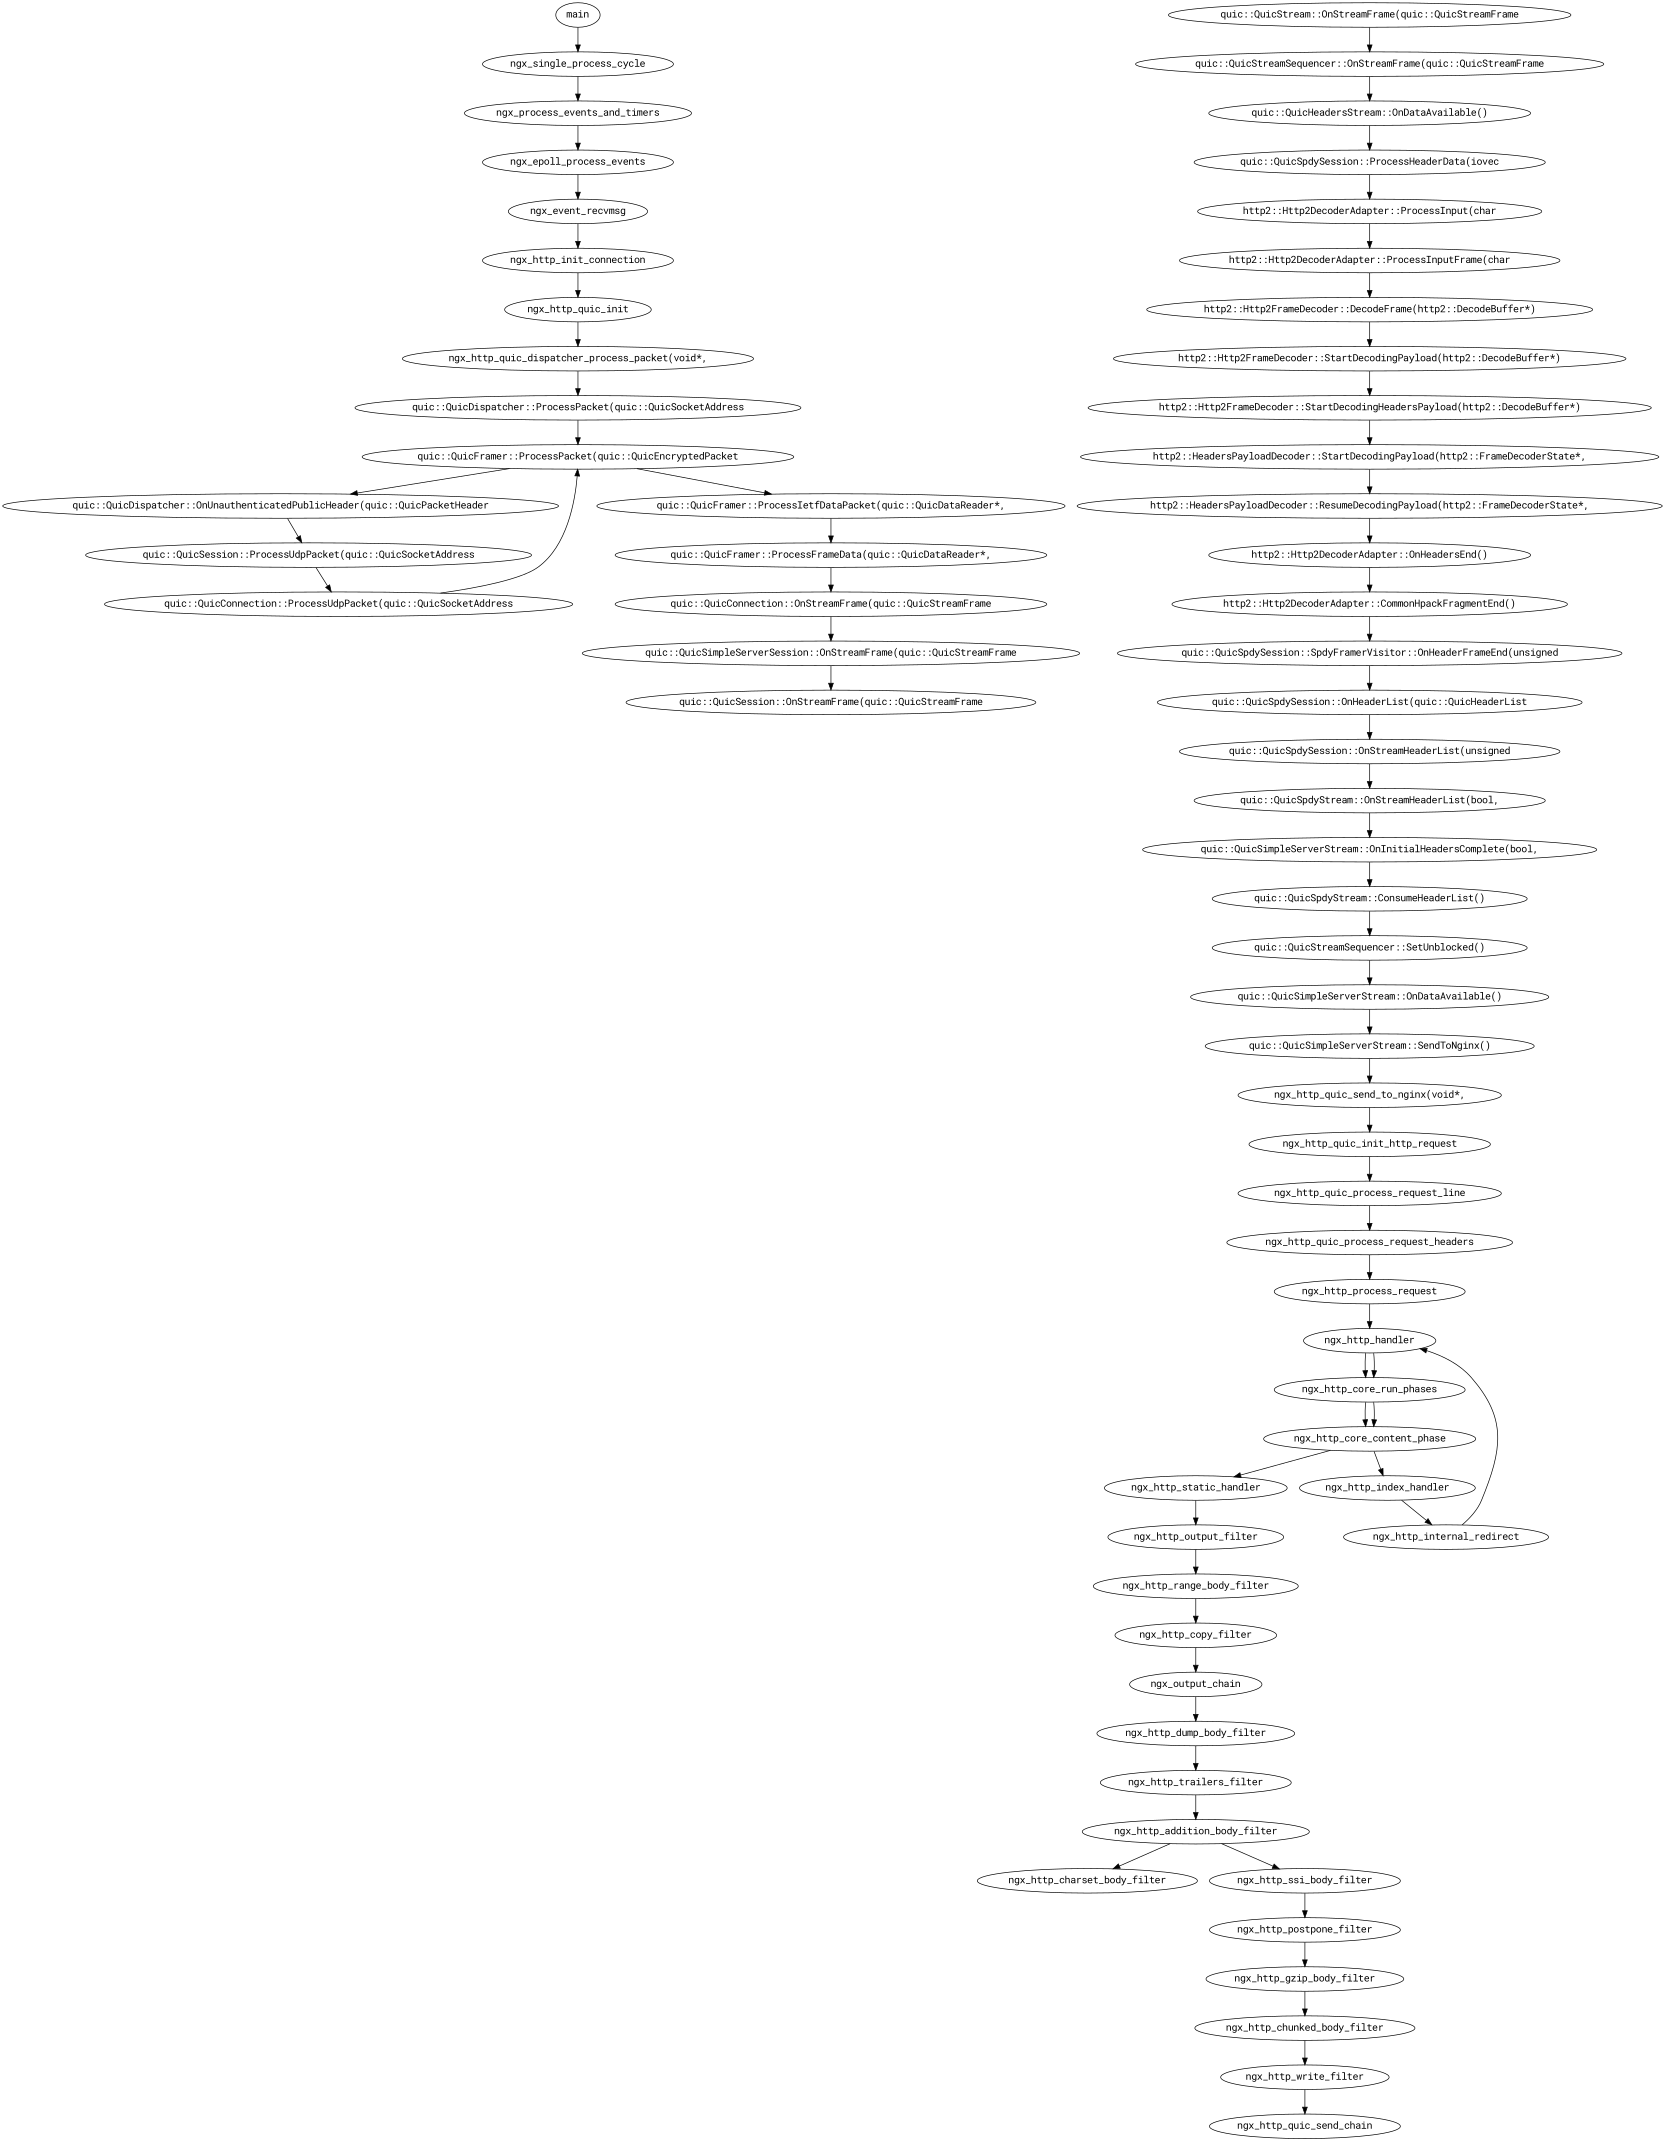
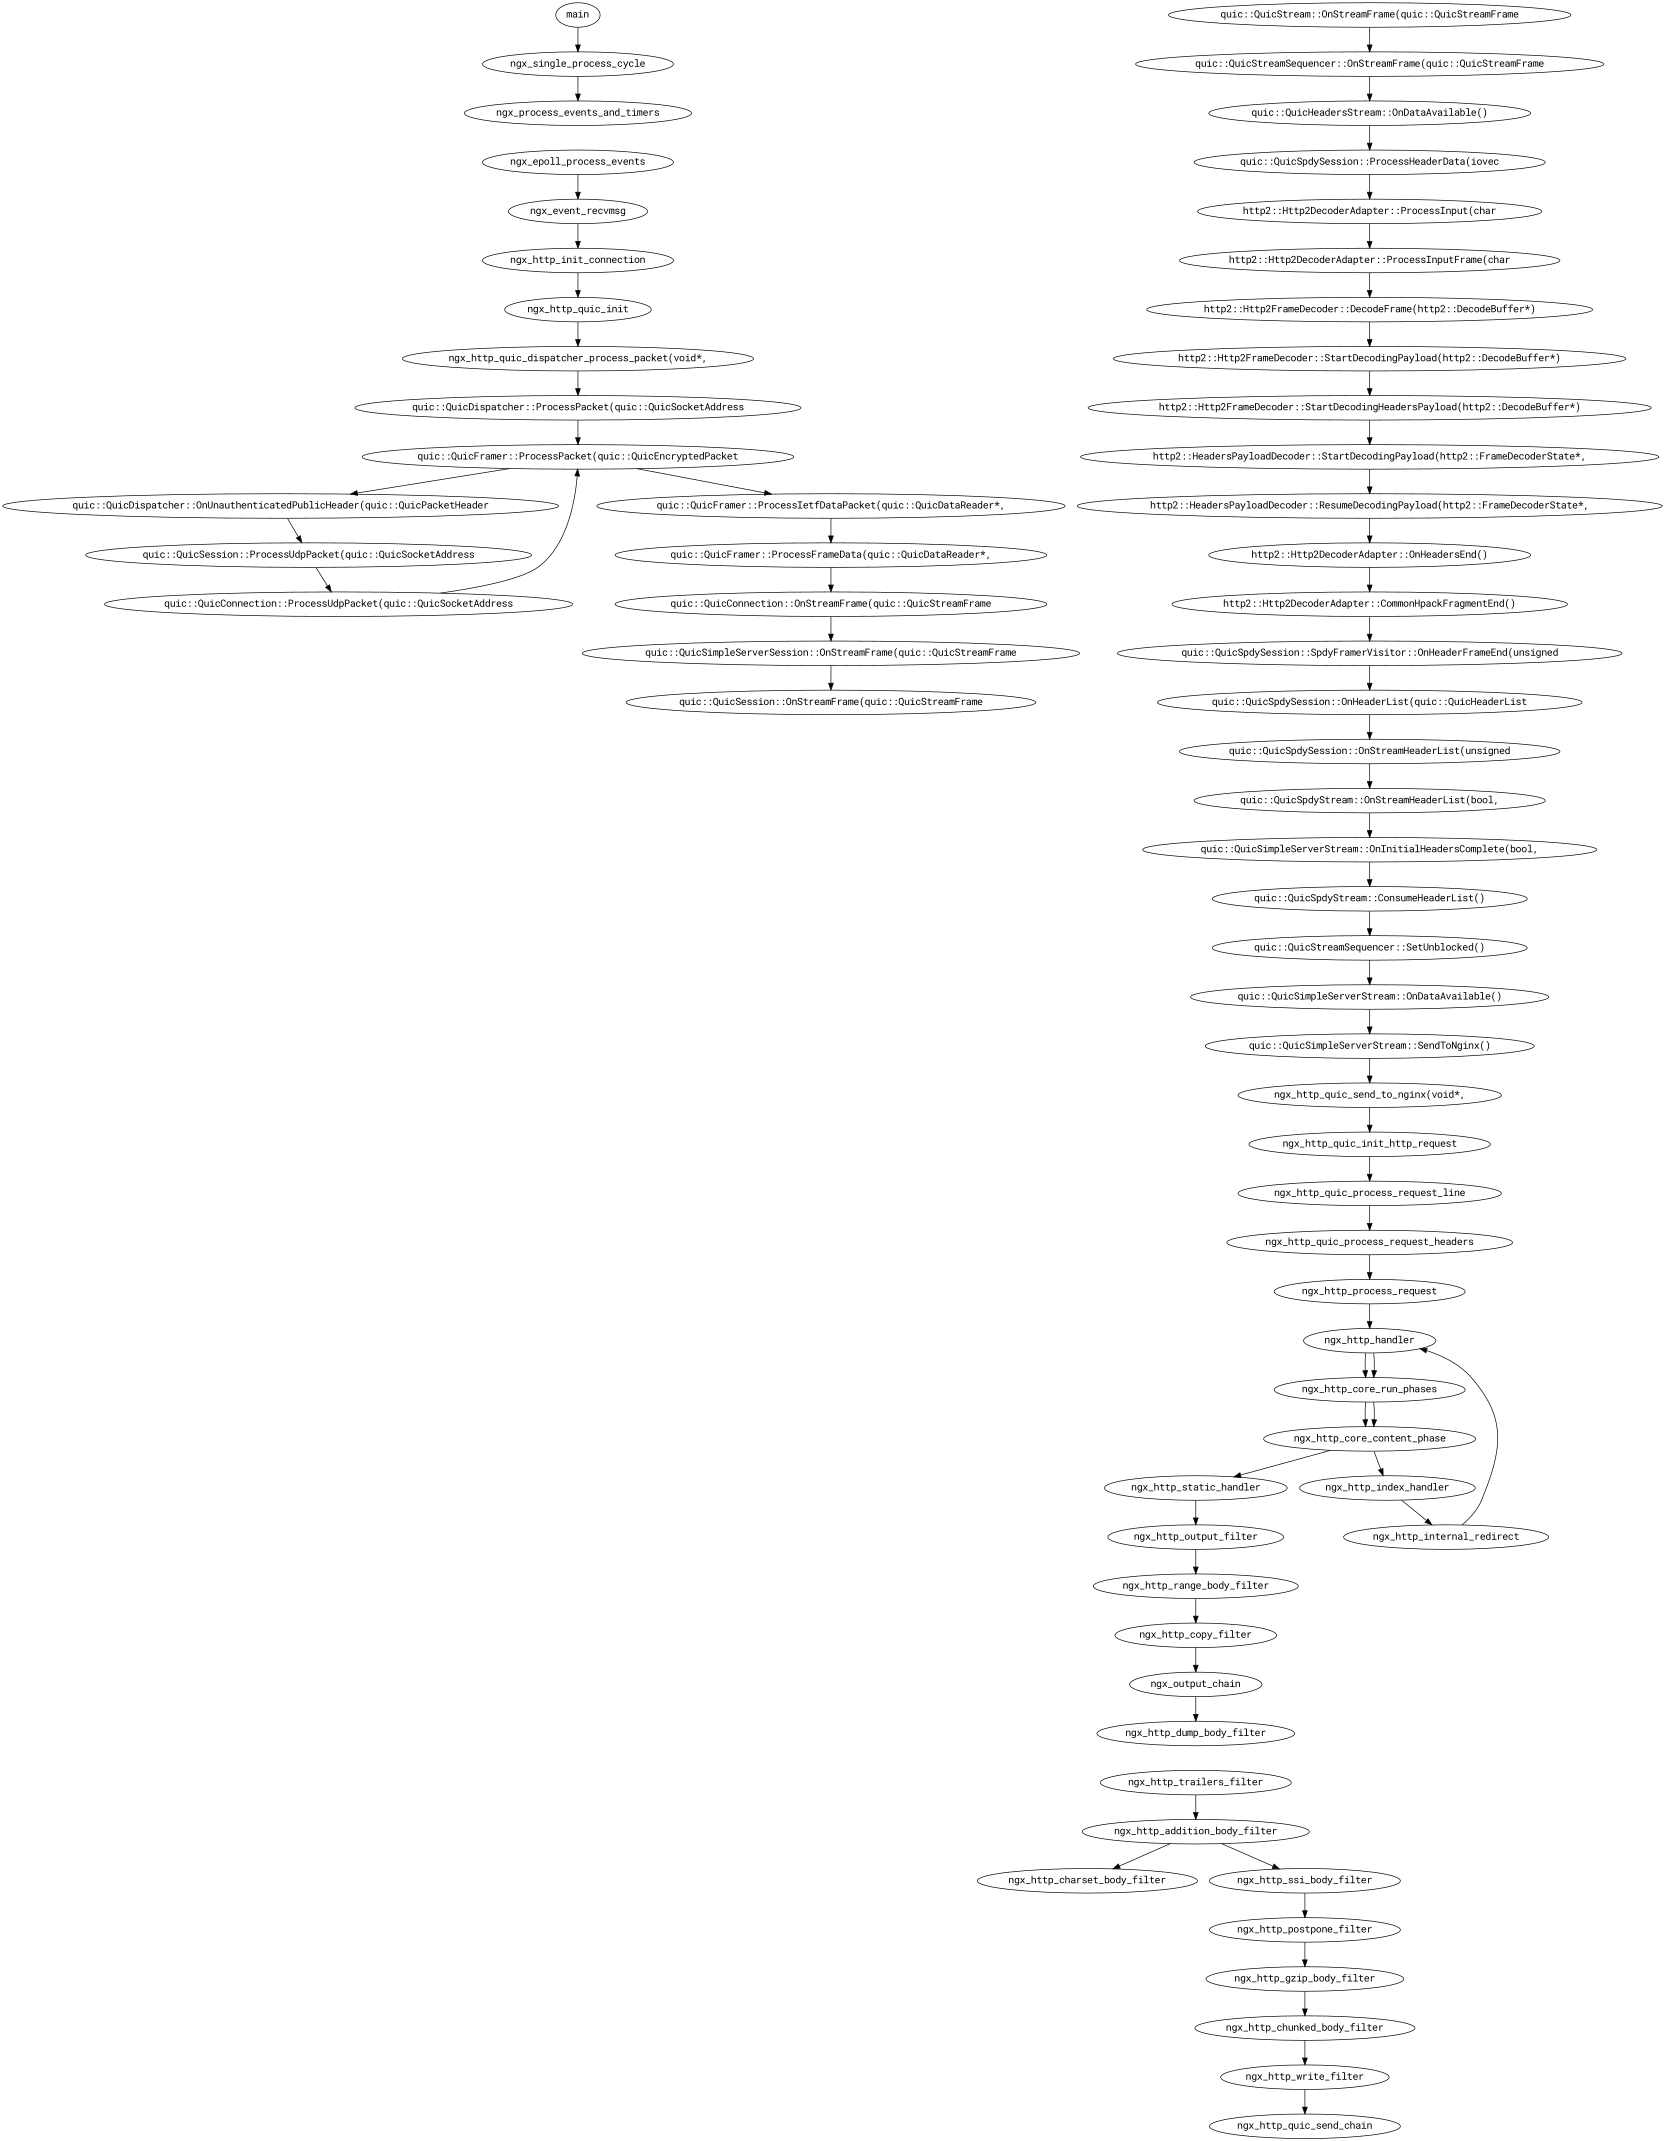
(578, 134) -> none
(1196, 1755) -> none
